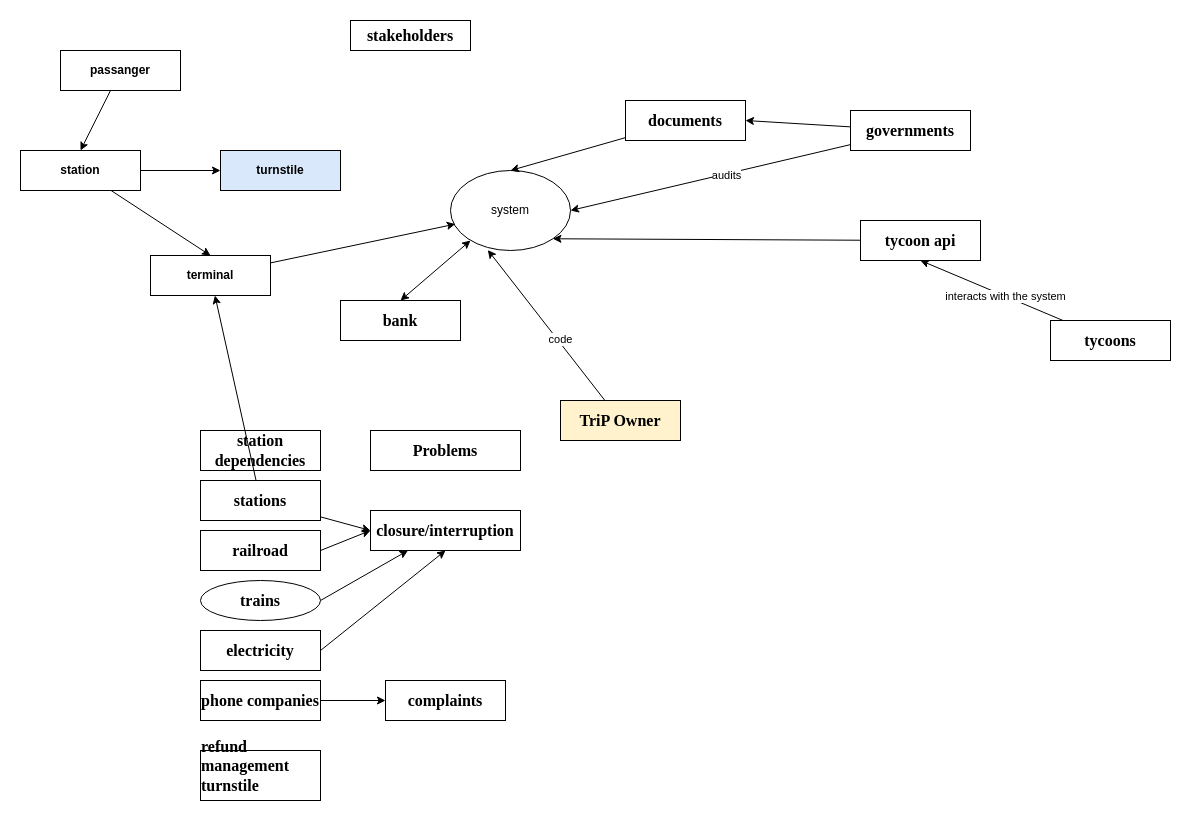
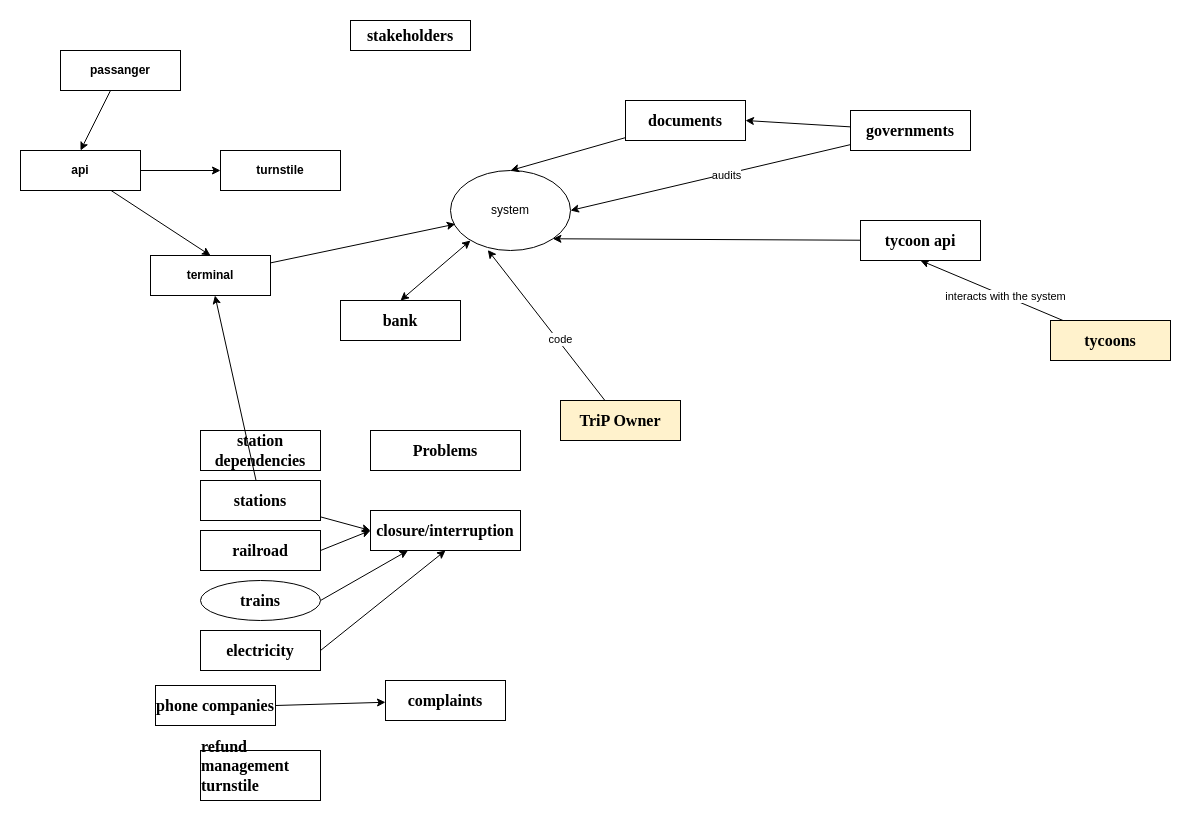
(81, 171) -> (81, 171)
(281, 171) -> (281, 171)
(1111, 341) -> (1111, 341)
(261, 701) -> (216, 706)
